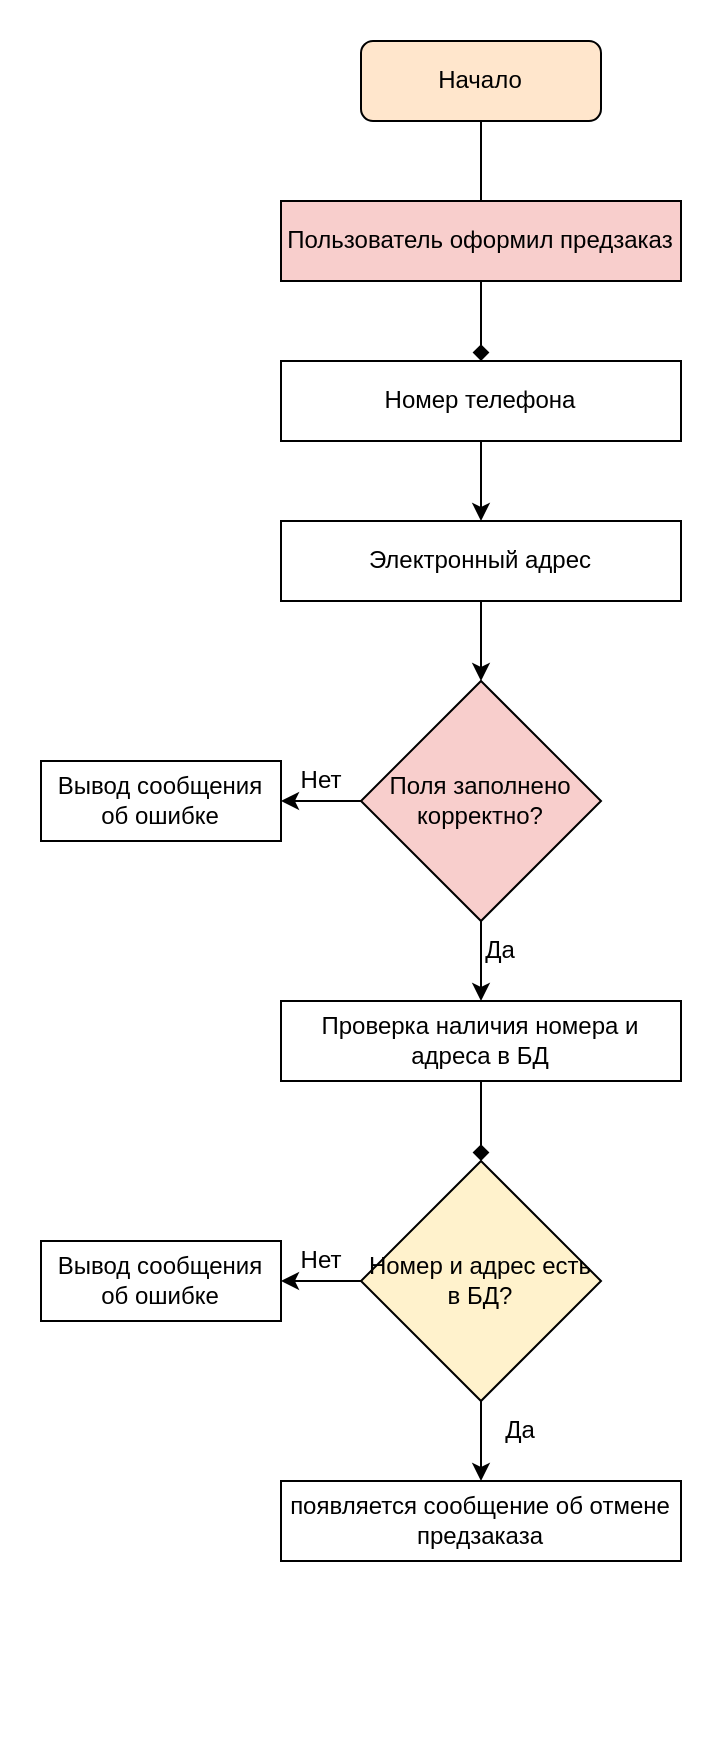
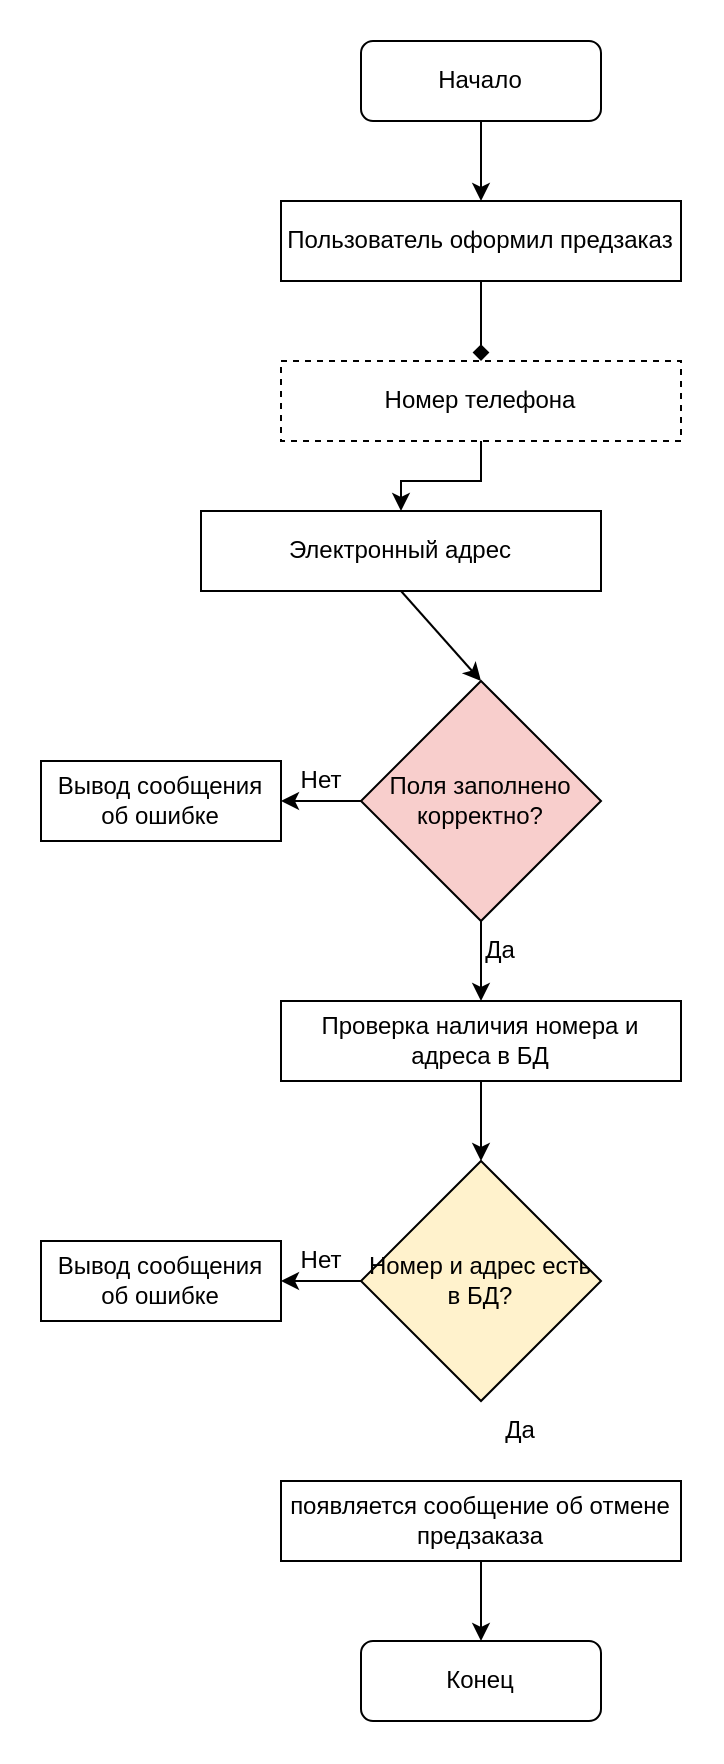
(481, 81) -> (481, 81)
(481, 191) -> (481, 186)
(481, 241) -> (481, 241)
(481, 401) -> (481, 401)
(481, 561) -> (401, 551)
(481, 1145) -> (481, 1146)
(481, 1434) -> none
none -> (481, 1594)
none -> (481, 1681)
